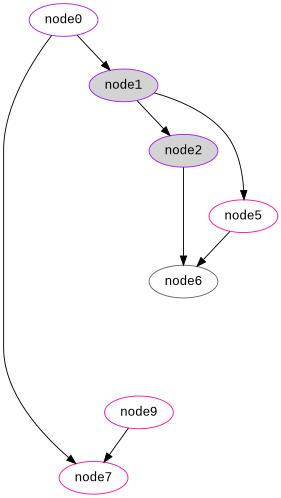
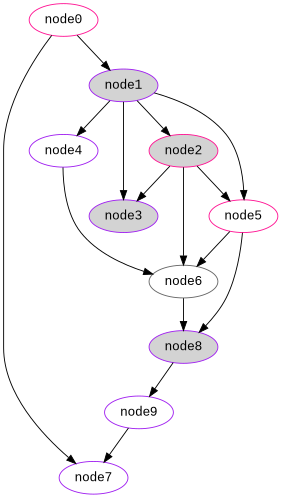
(64, 20) -> (64, 20)
none -> (64, 151)
(183, 151) -> (183, 151)
none -> (210, 180)
none -> (124, 216)
none -> (183, 347)
(139, 412) -> (139, 412)
(94, 478) -> (94, 478)
